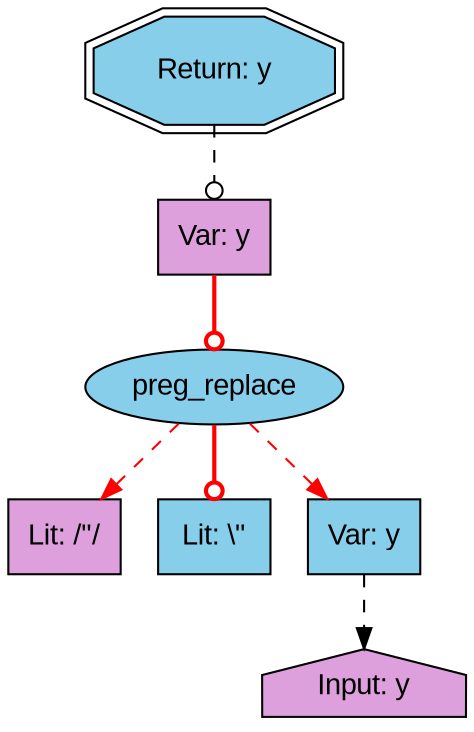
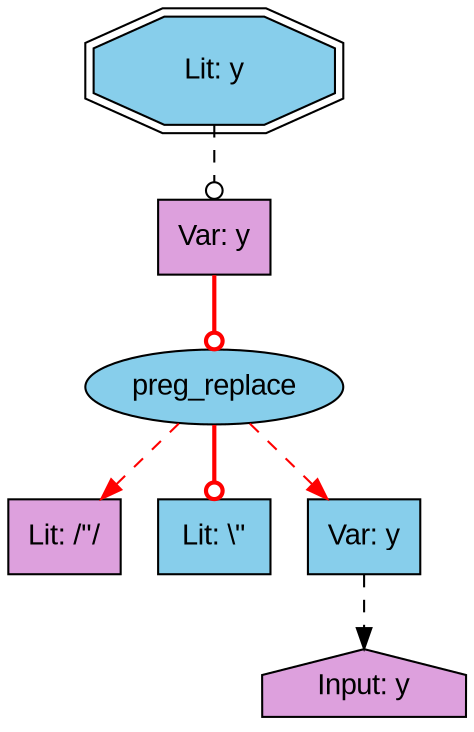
(214, 71) -> (214, 71)
